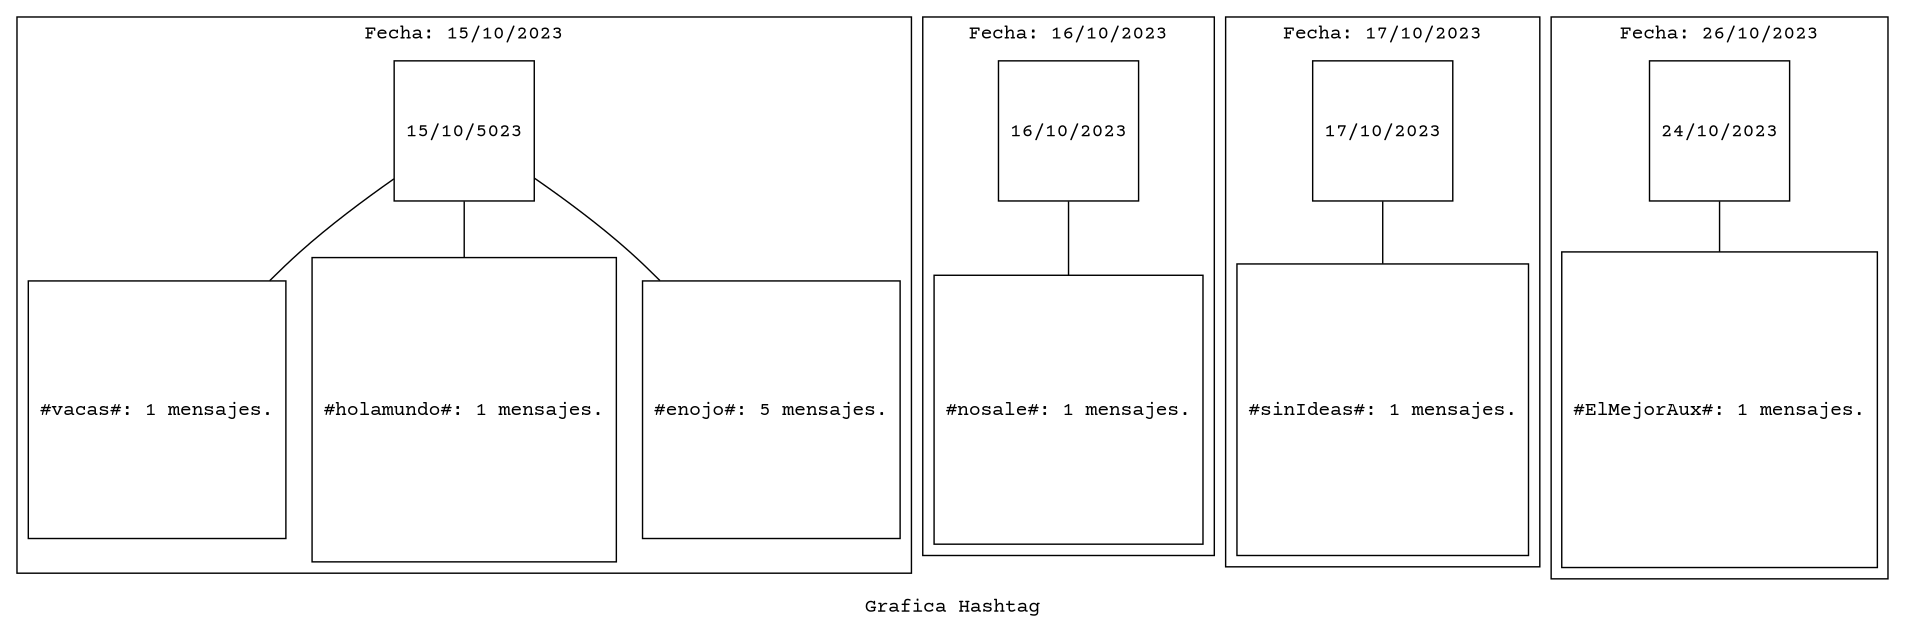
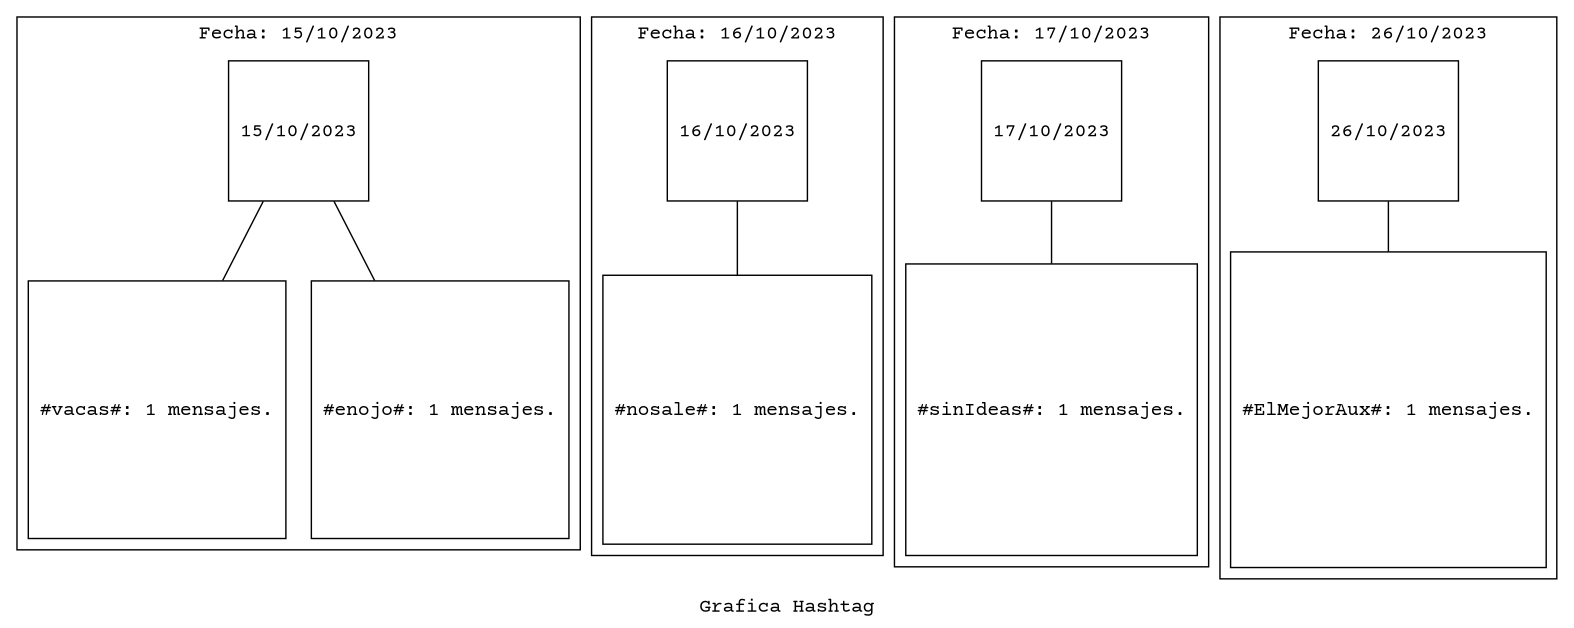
(464, 131) -> (299, 131)
(1720, 131) -> (1388, 131)
(464, 410) -> none
(771, 410) -> (440, 410)
